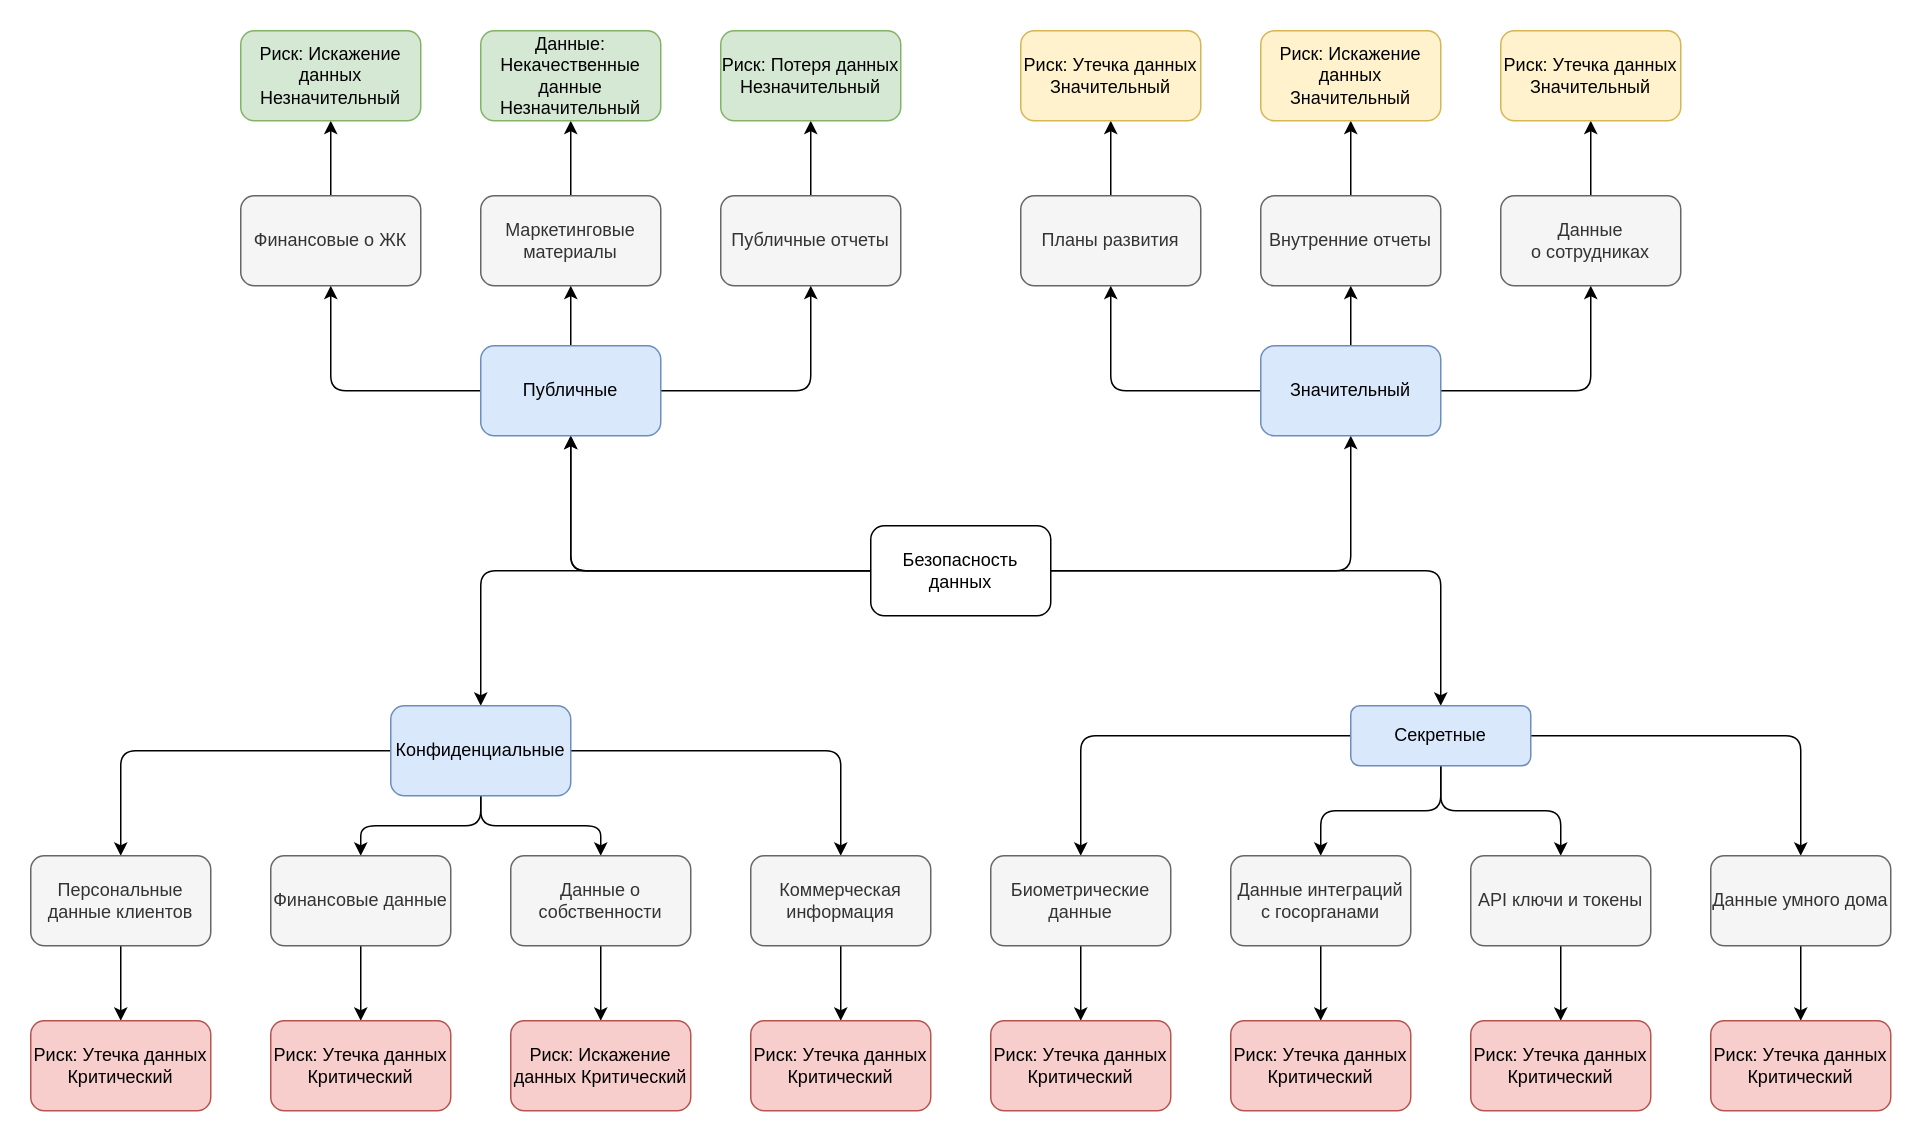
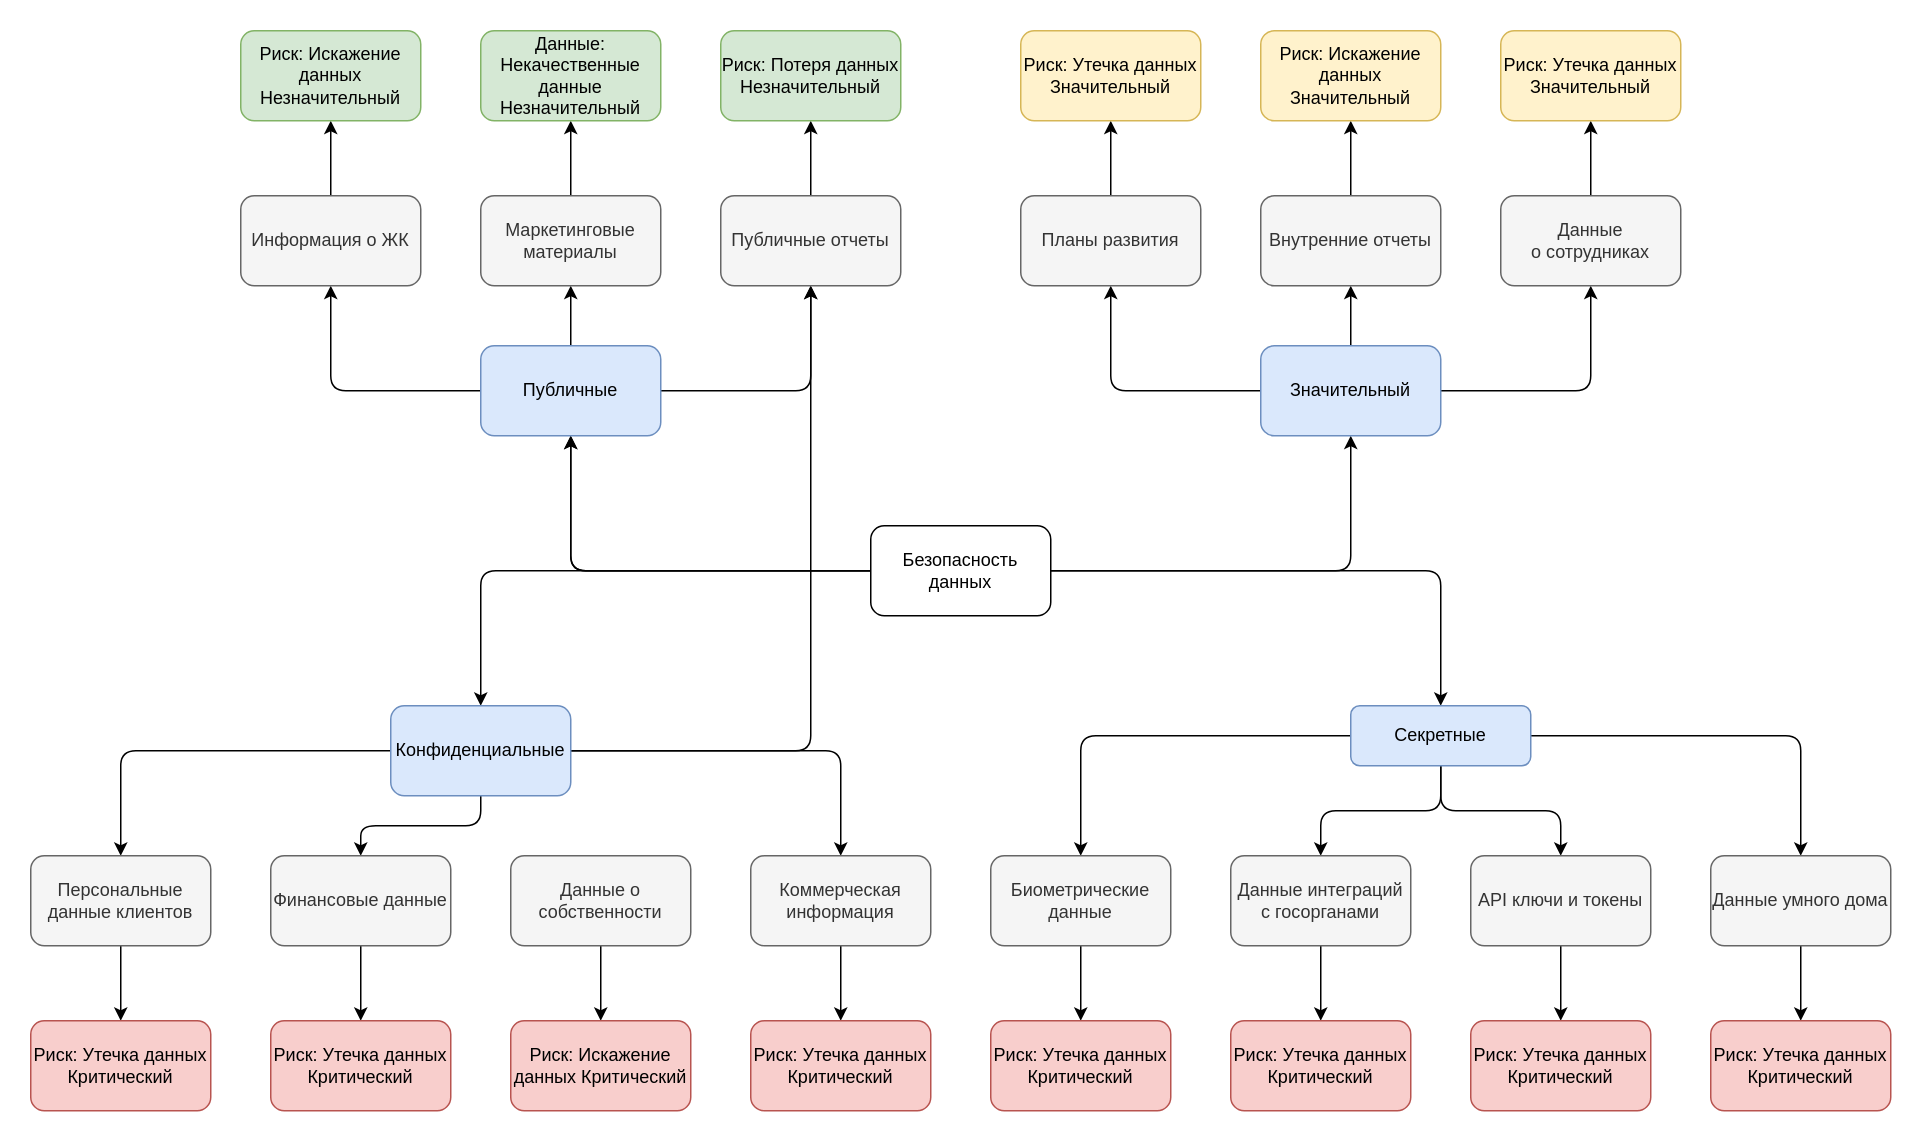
(331, 241) -> (331, 241)
(545, 826) -> (811, 566)
